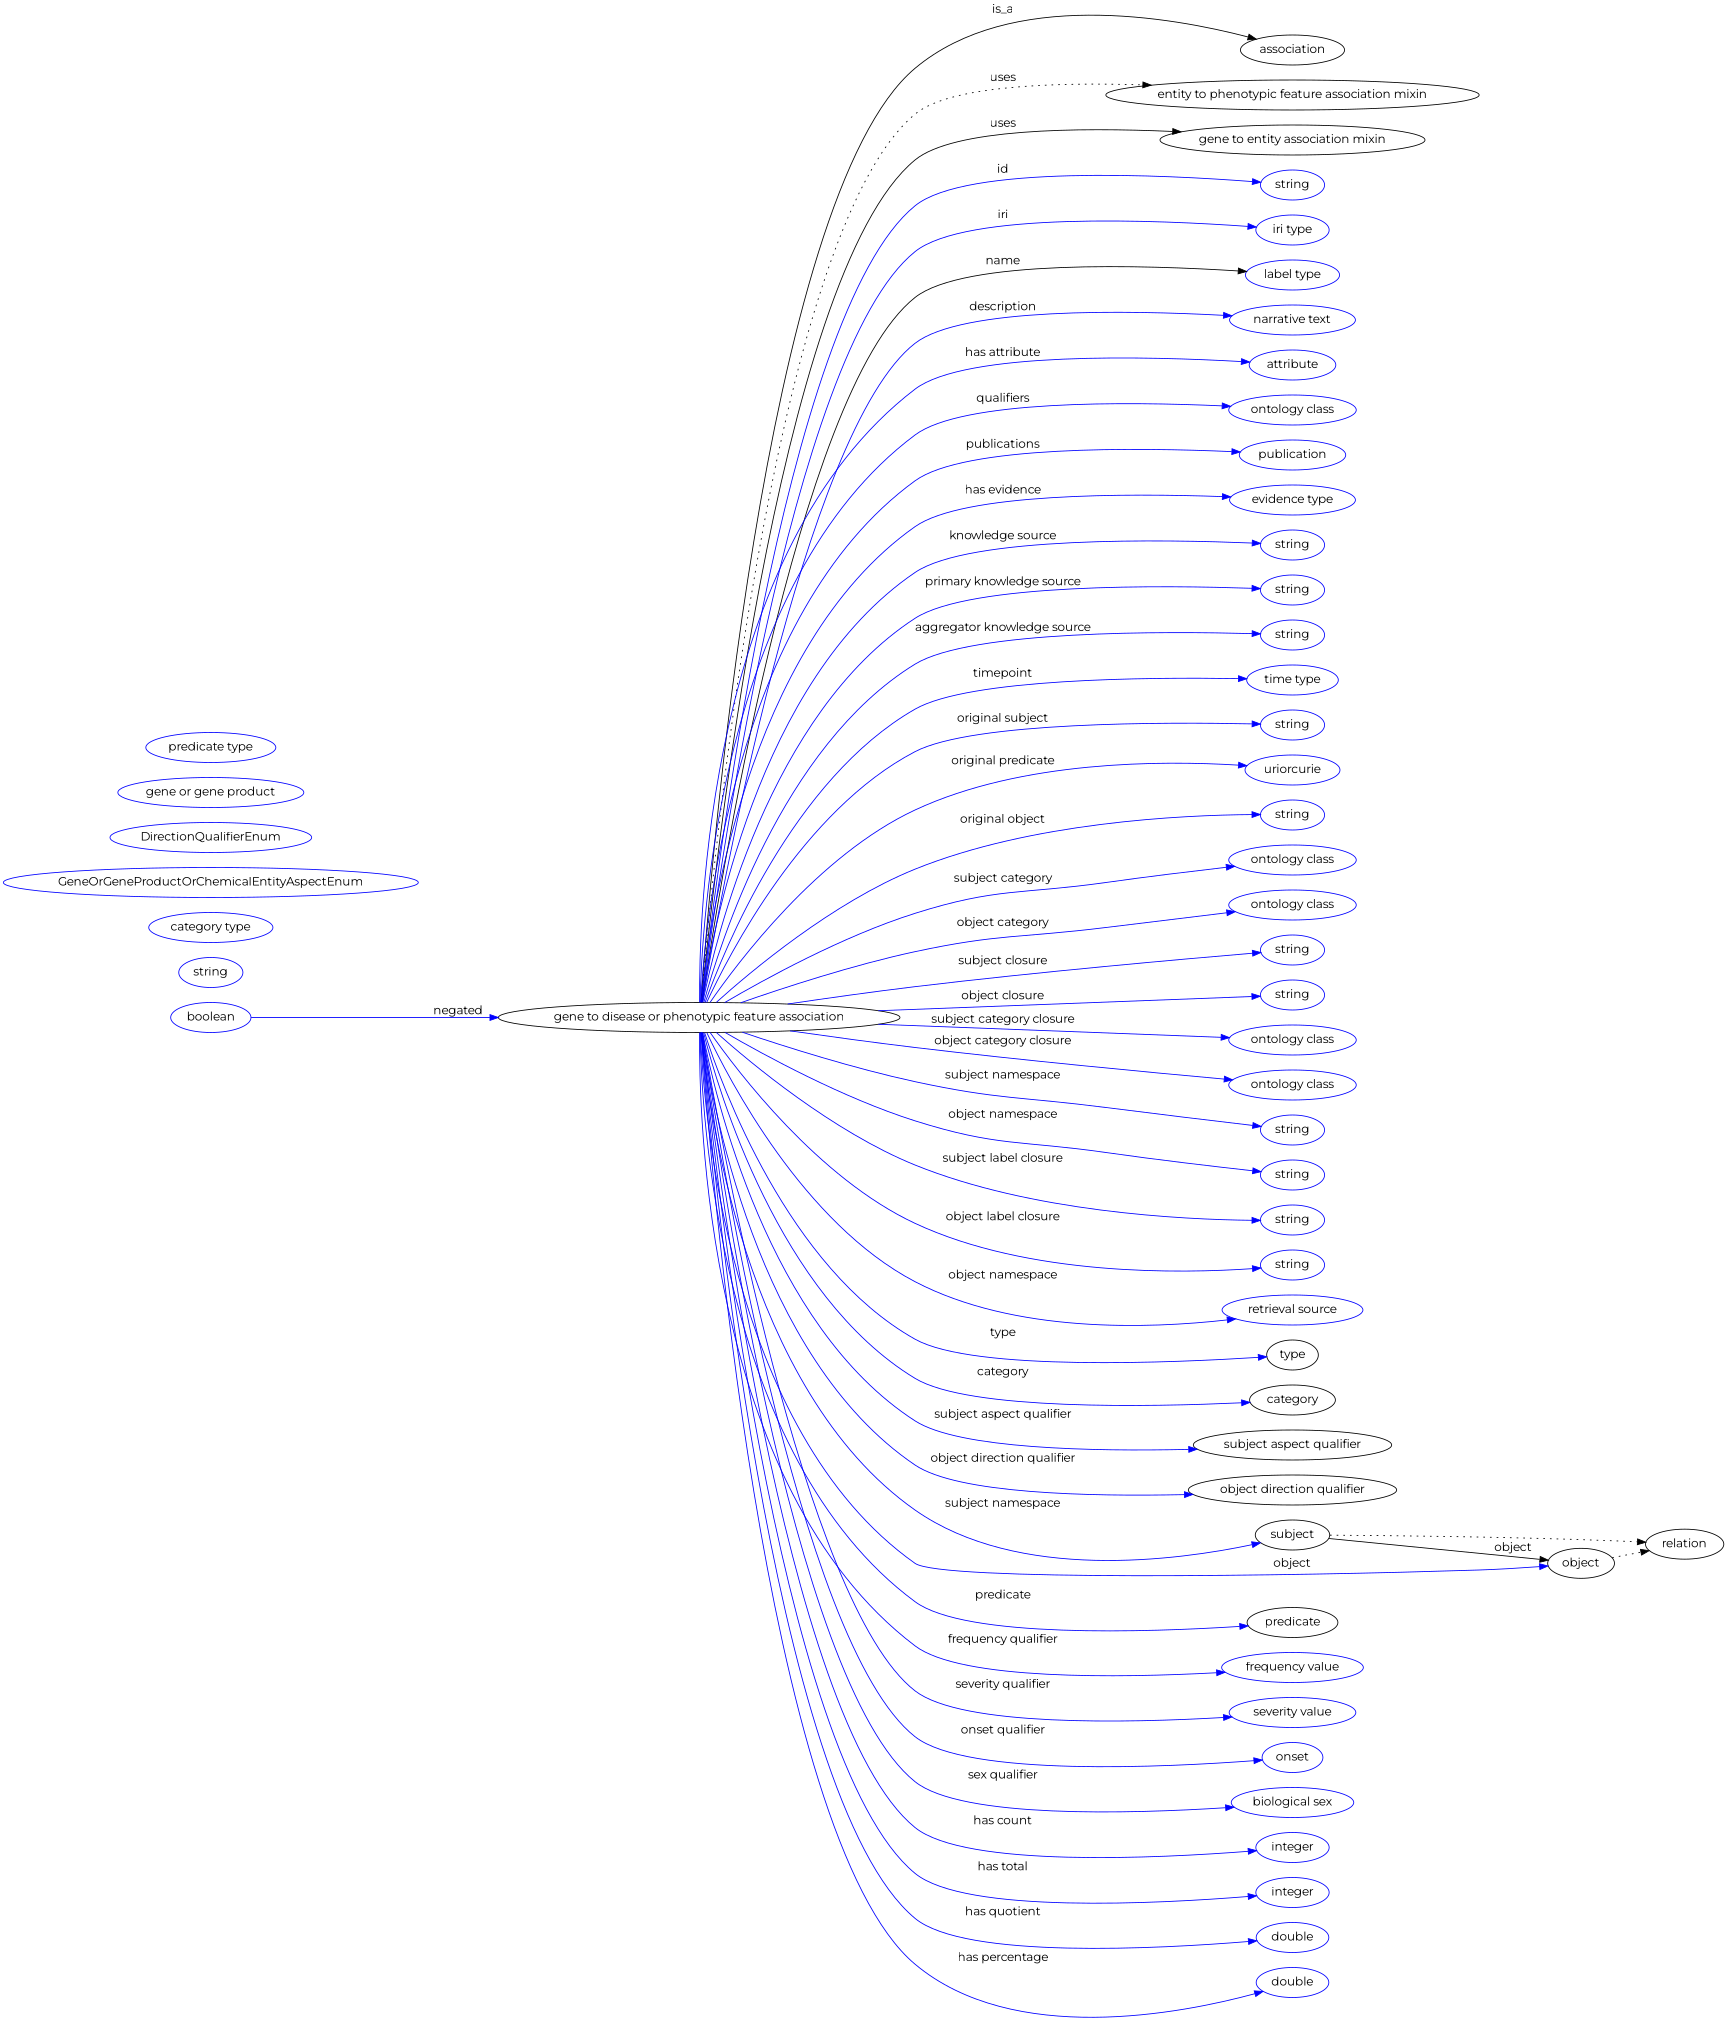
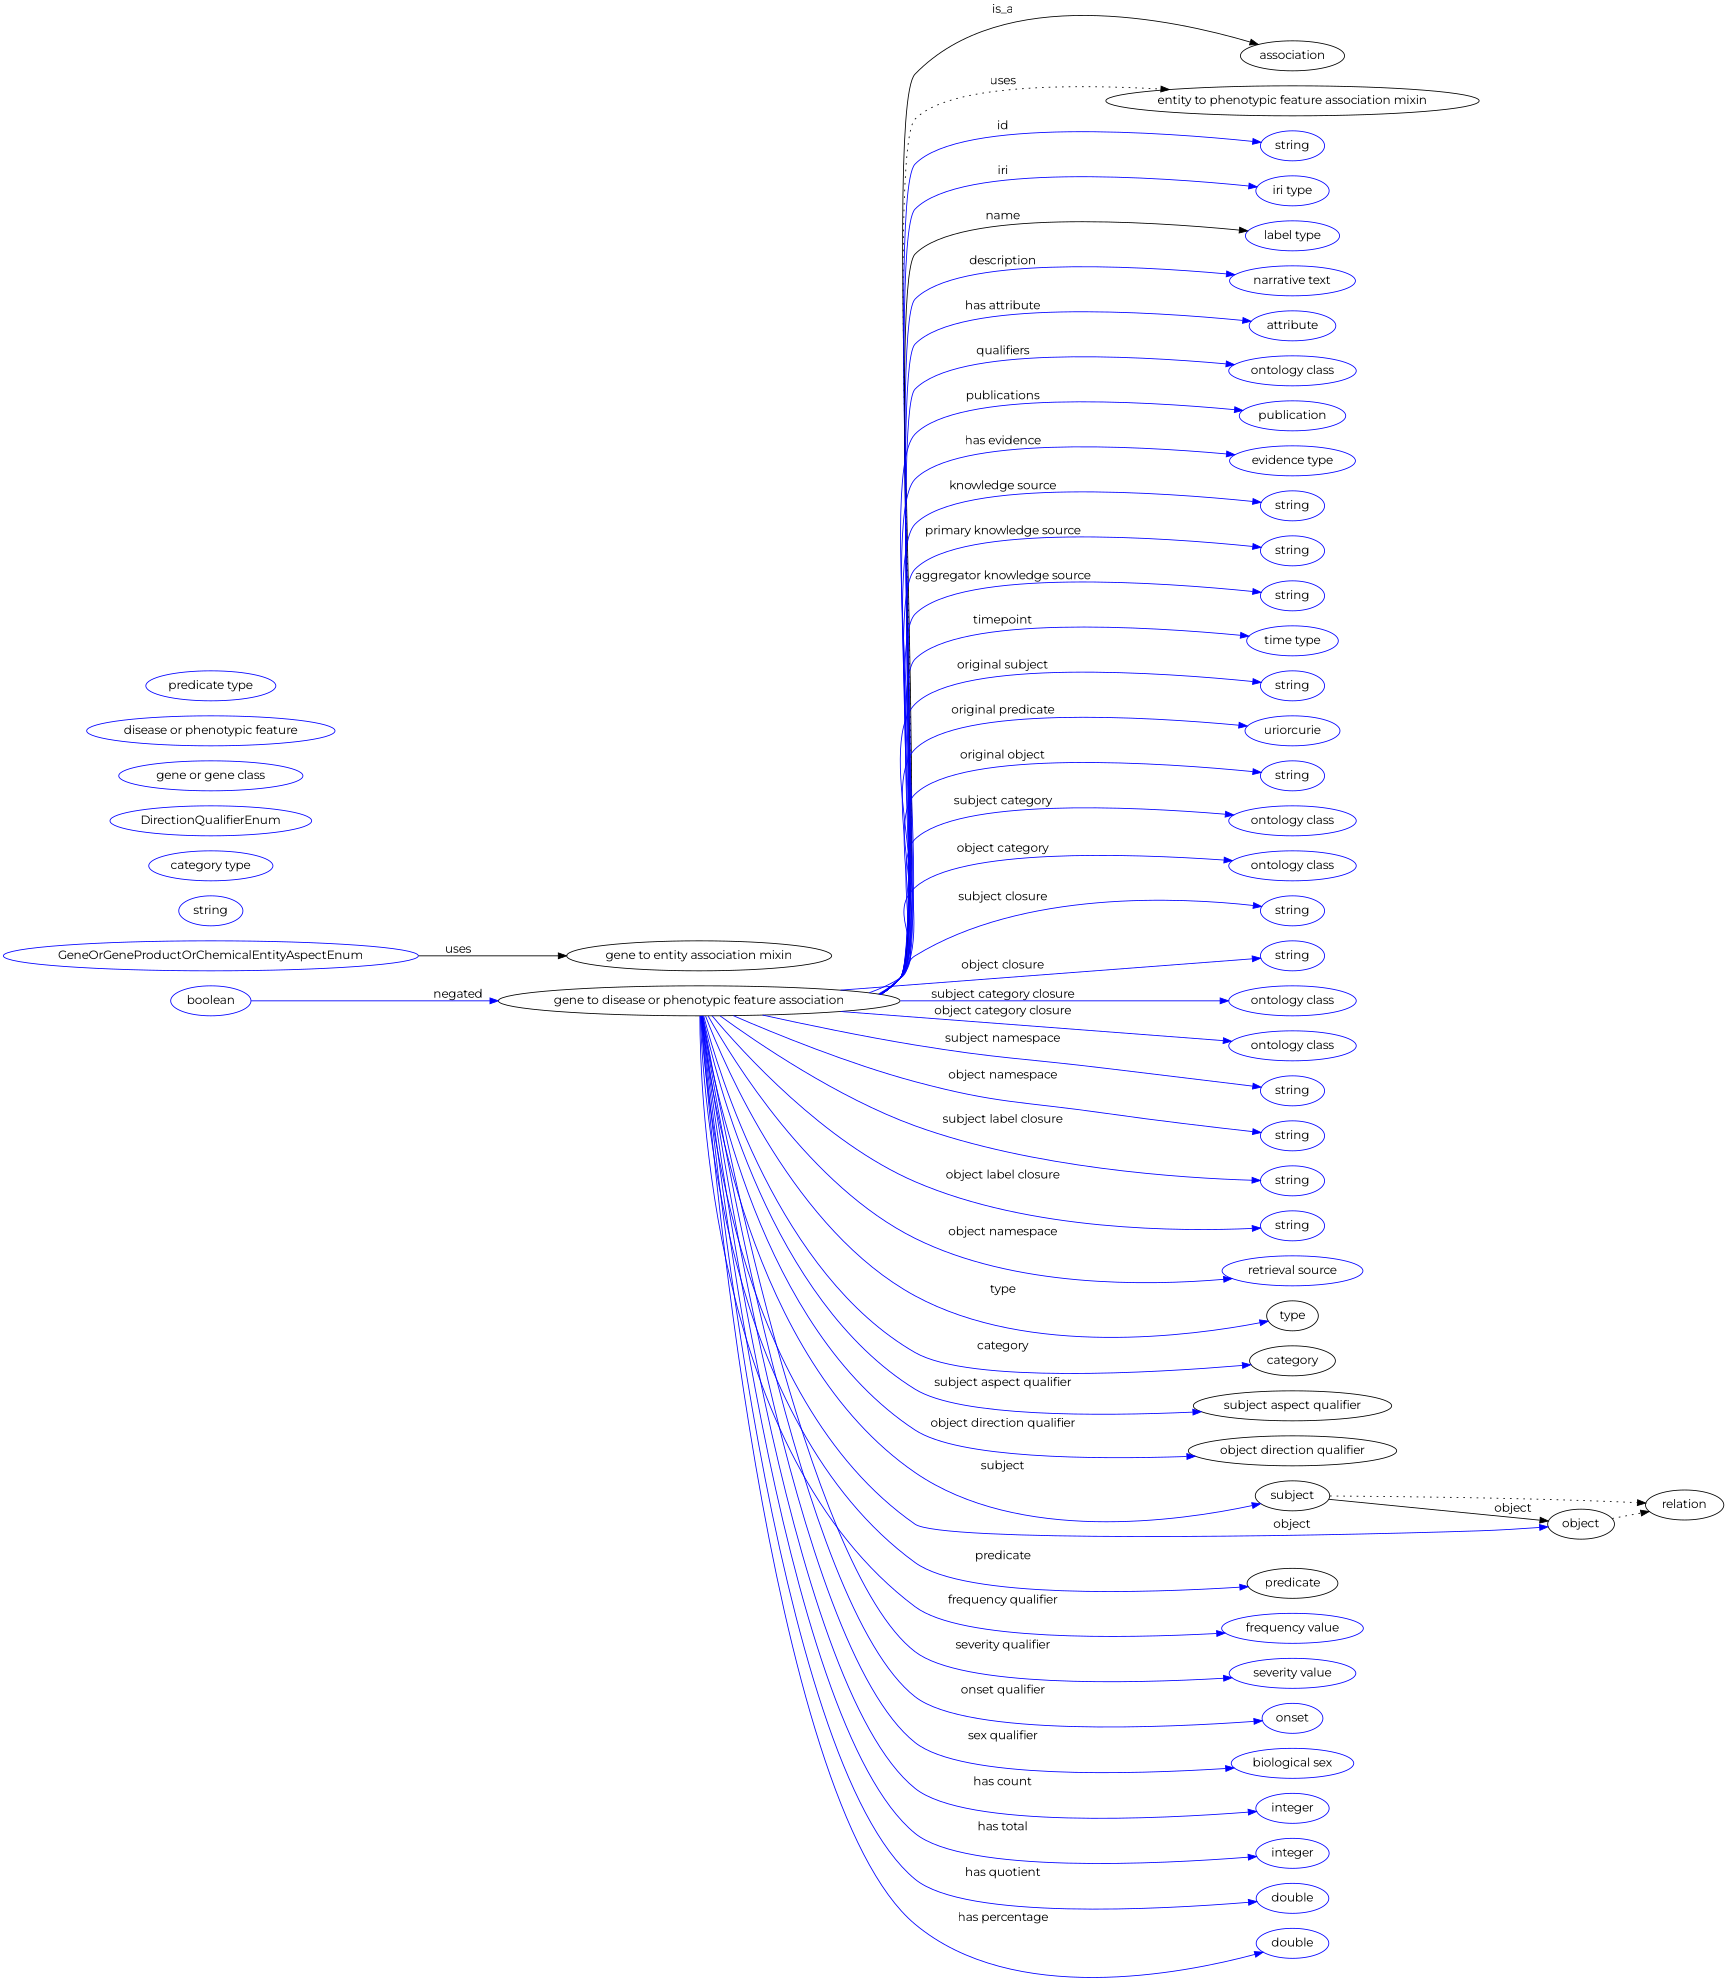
(792, 439) -> (488, 956)
none -> (211, 731)
(211, 792) -> (211, 776)
(1003, 1504) -> (1003, 1466)
